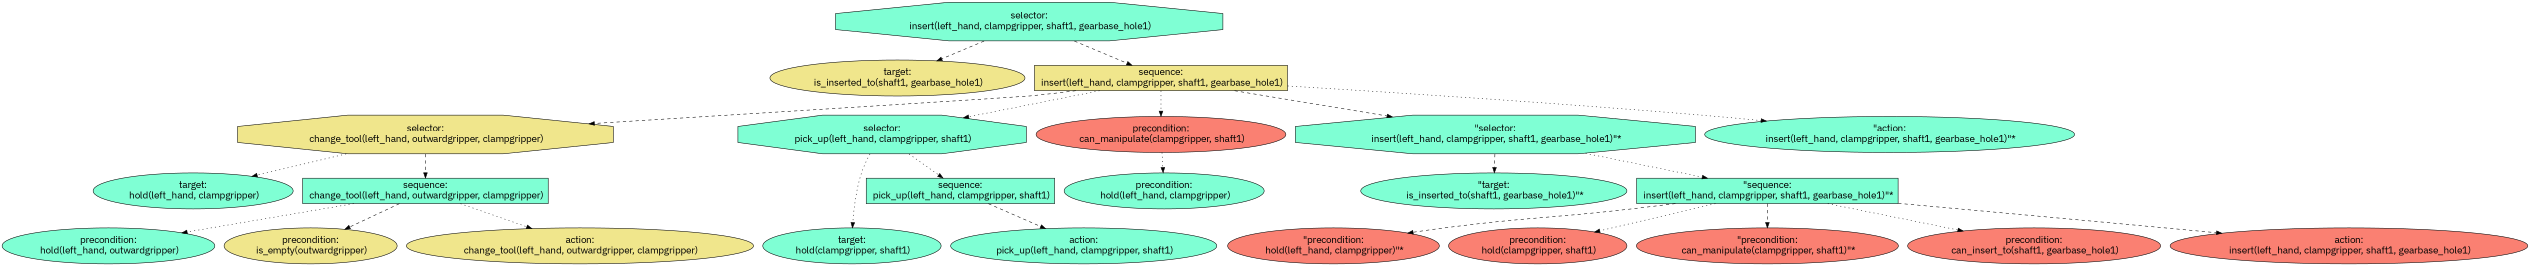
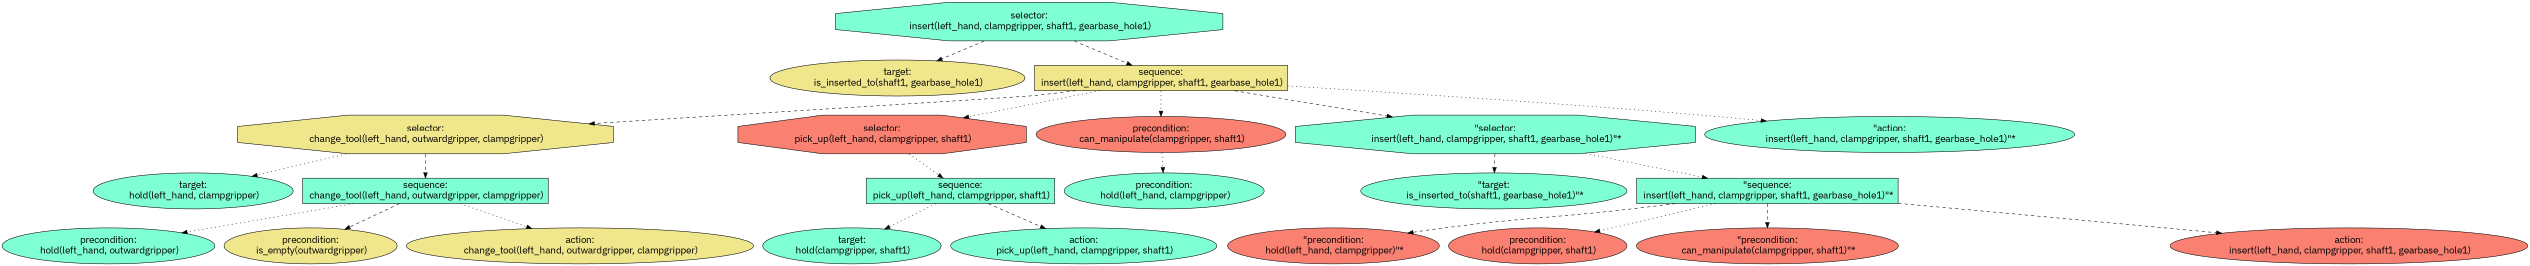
(882, 134) -> (882, 134)
(858, 187) -> (913, 215)
(2034, 246) -> none
